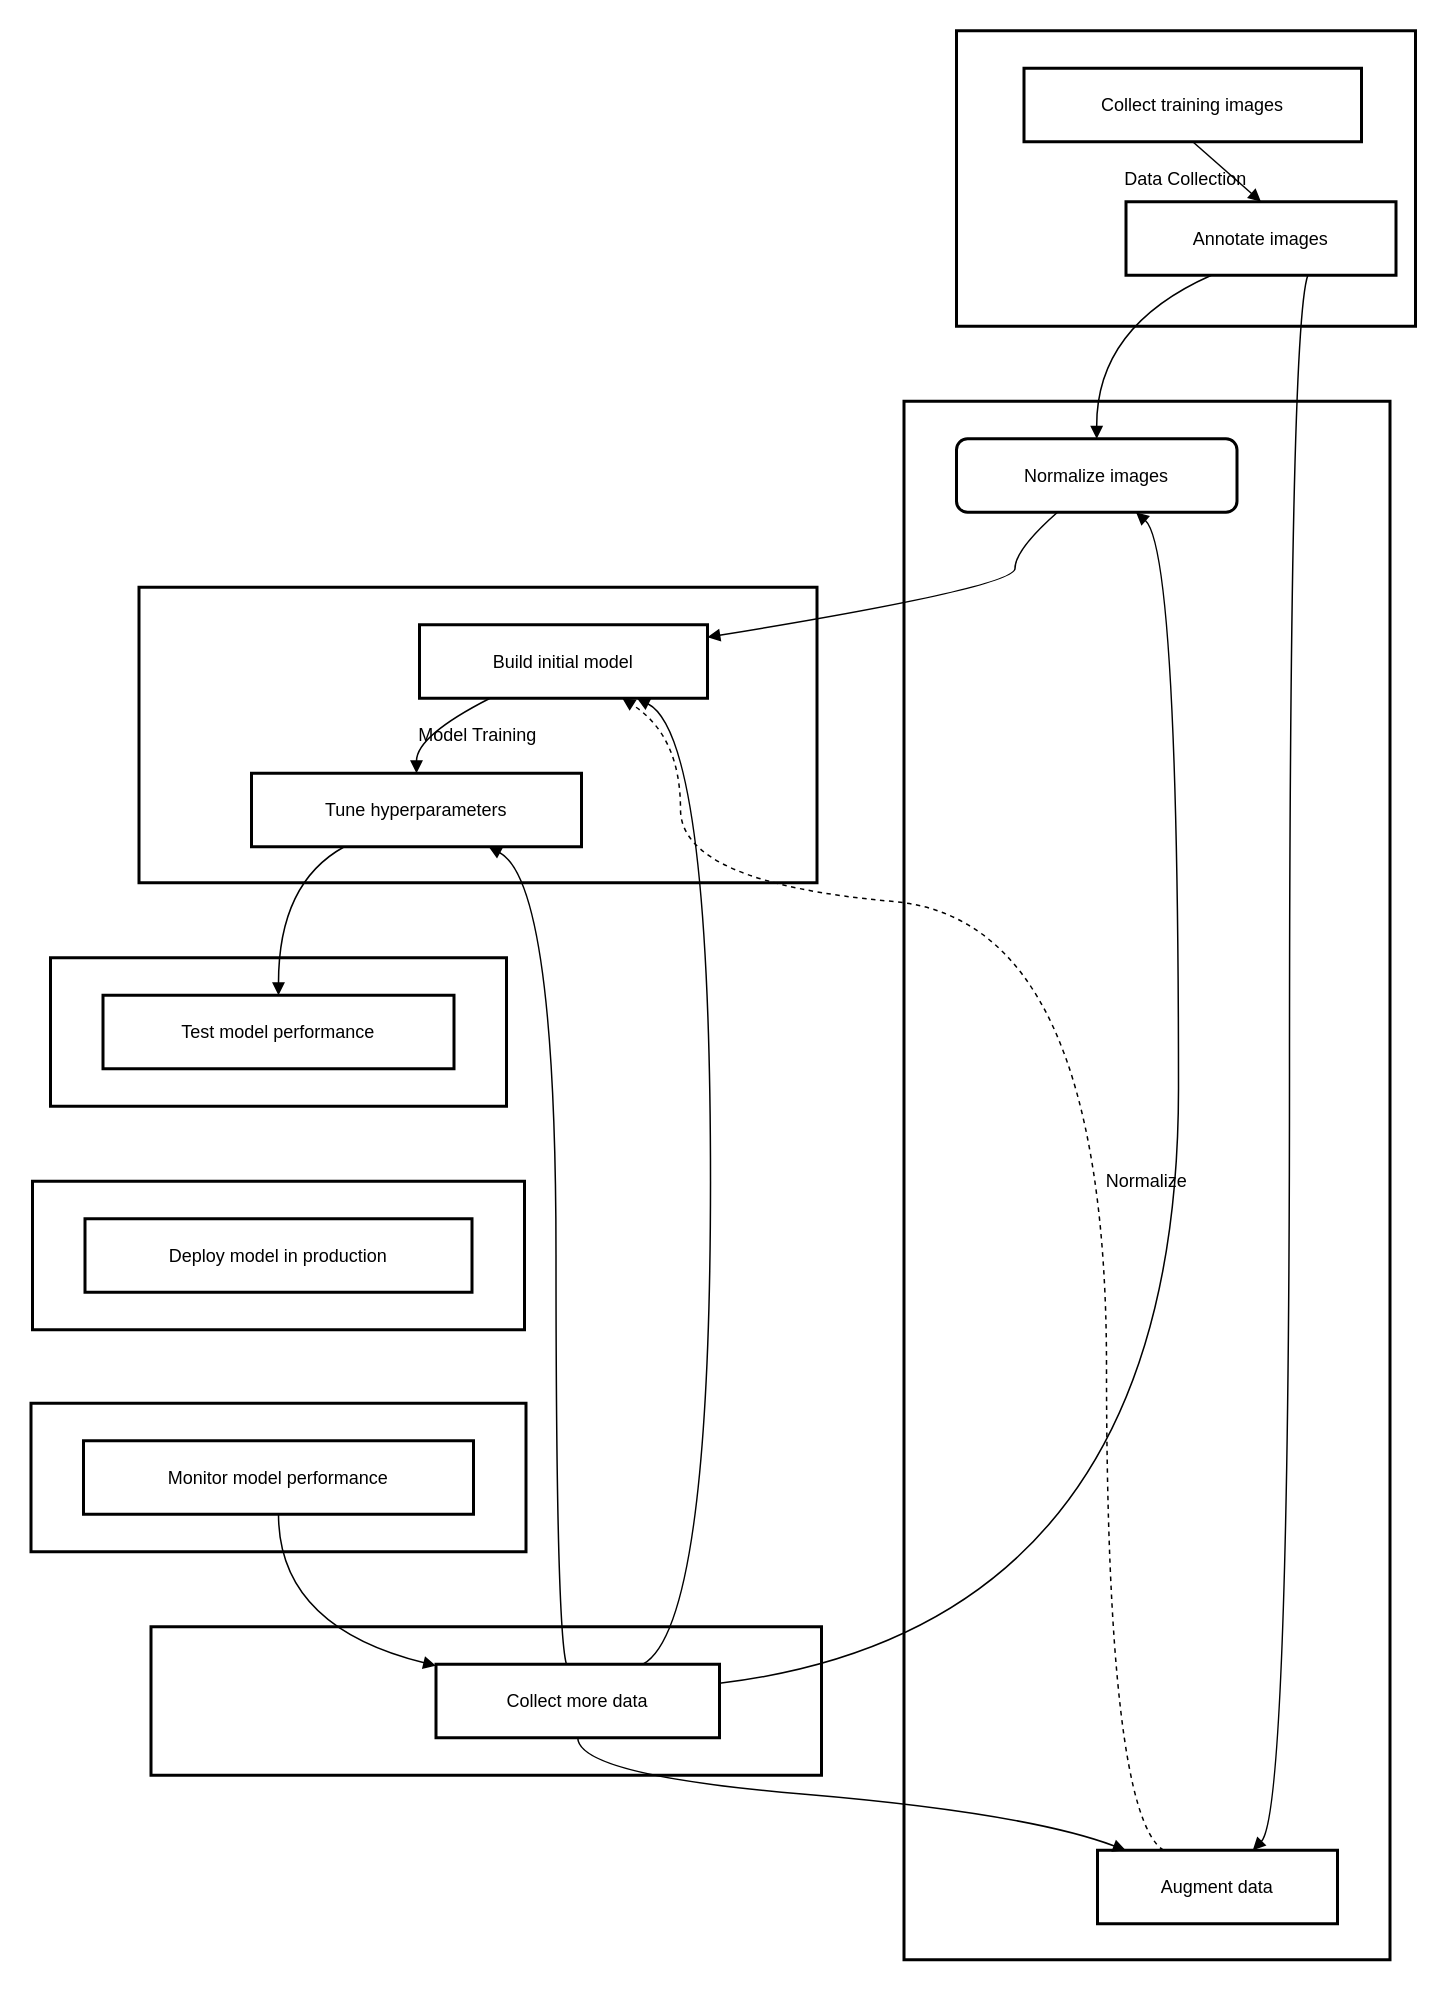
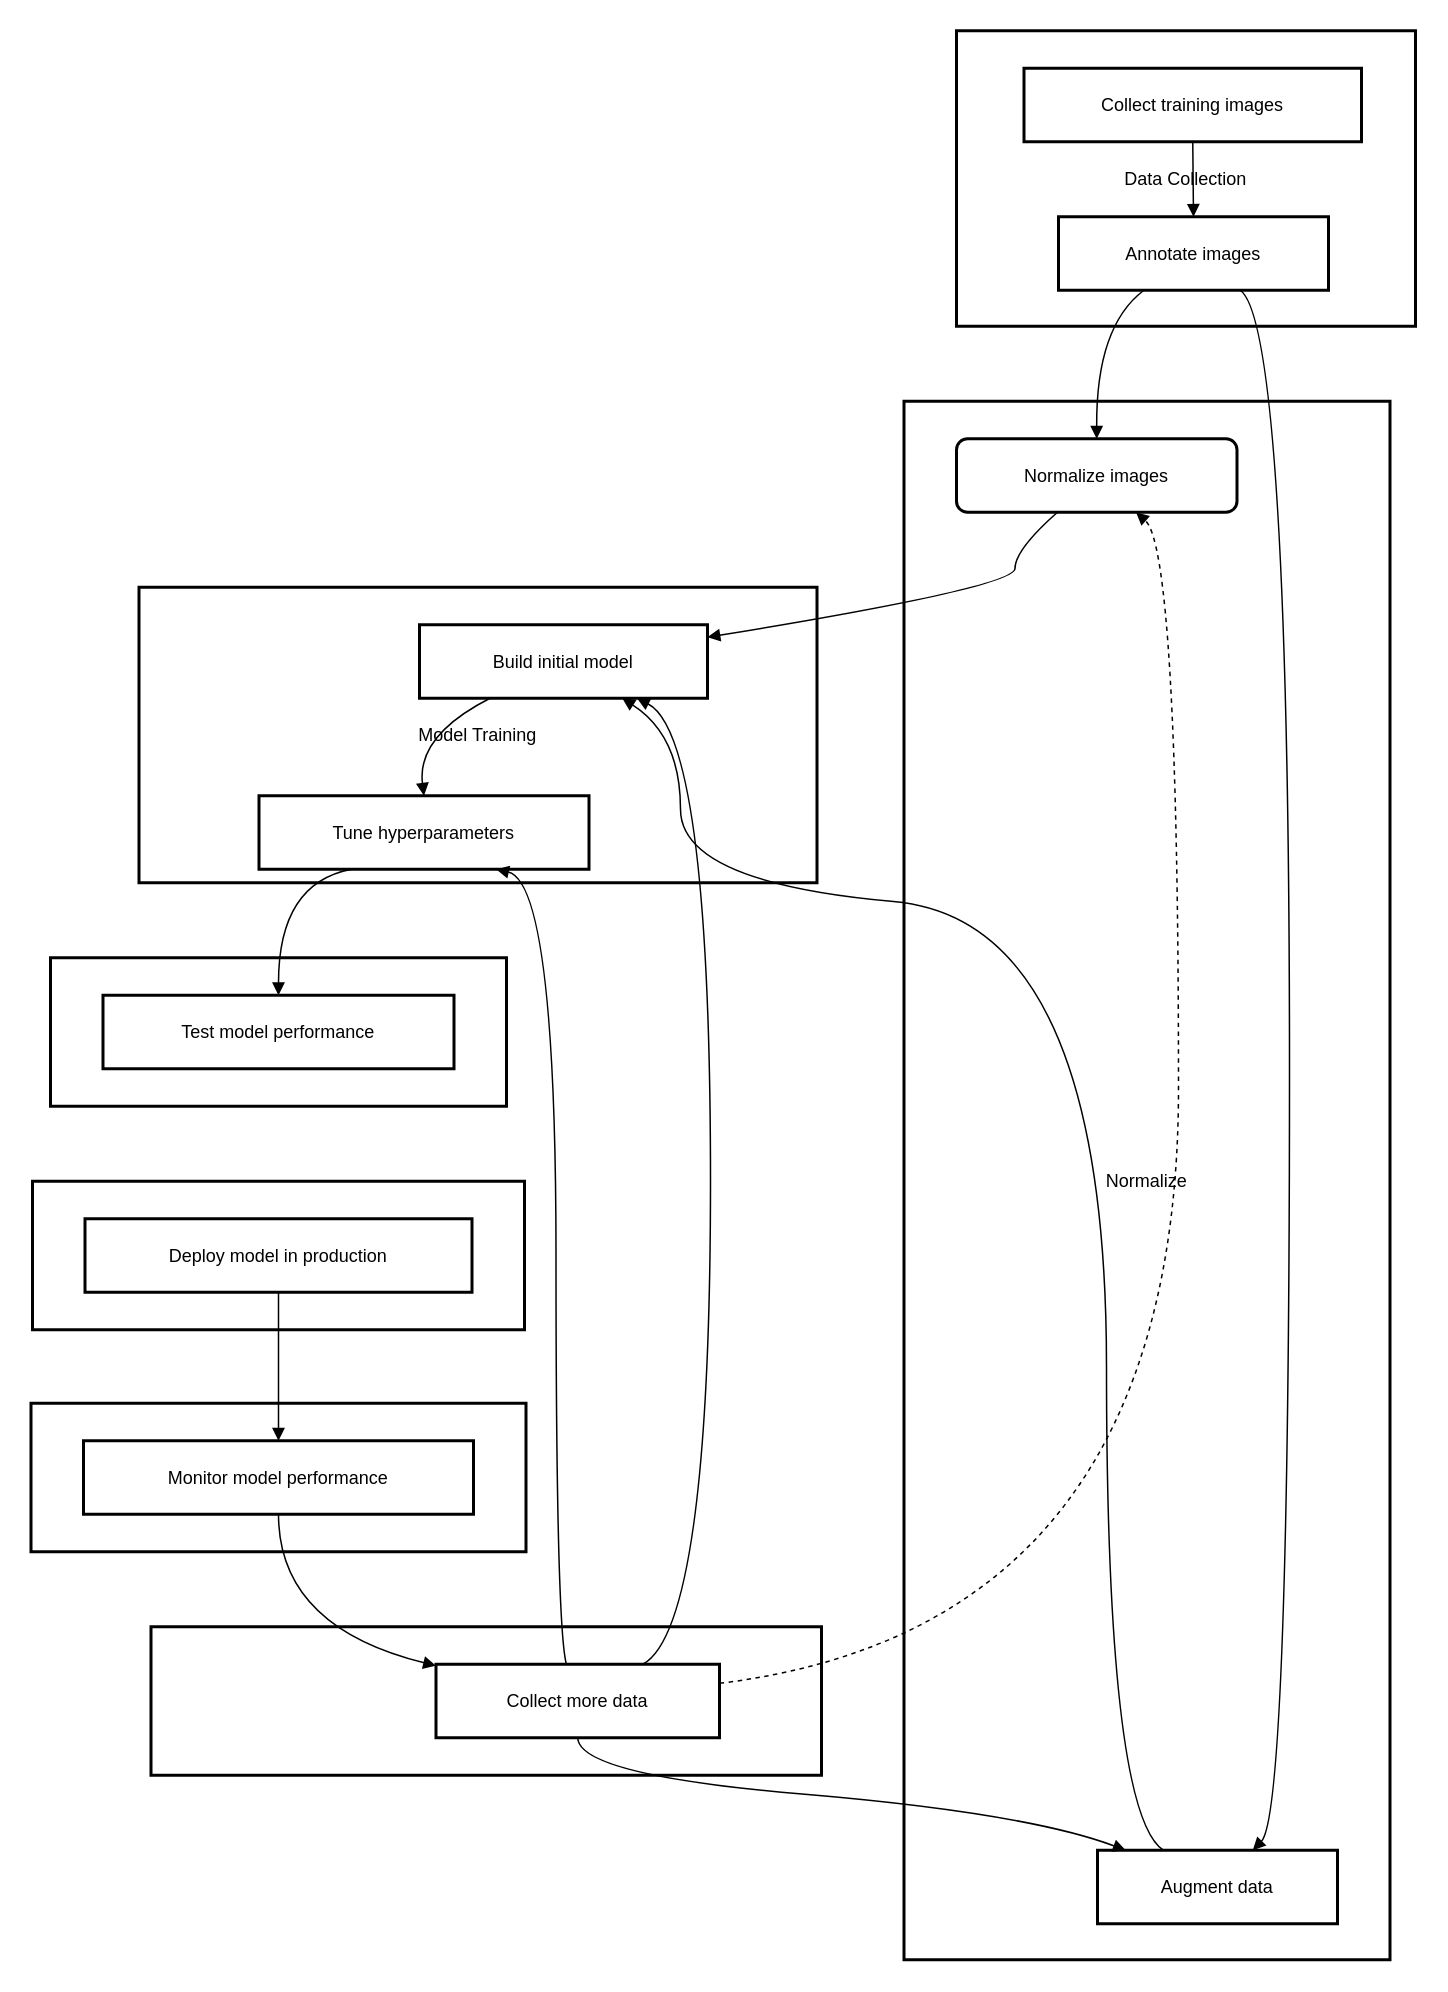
(1261, 239) -> (1193, 254)
(416, 810) -> (424, 833)
(1178, 983) -> (1178, 983)
(1067, 1064) -> (1067, 1064)
none -> (278, 1361)
